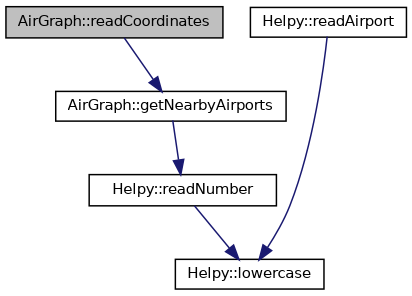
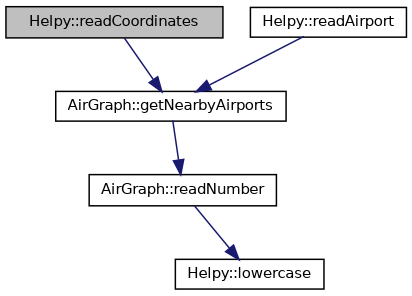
(114, 22) -> (114, 22)
(308, 145) -> (257, 61)
(183, 190) -> (183, 190)
